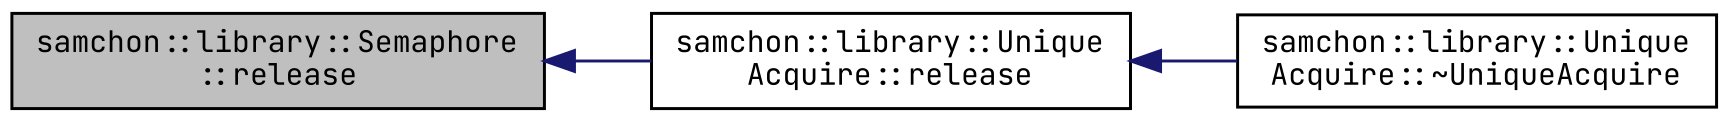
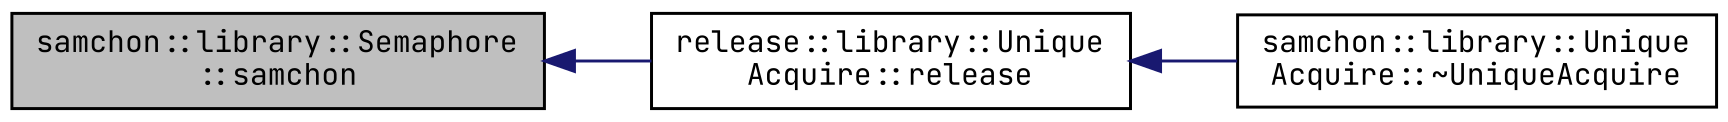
(278, 61) -> (278, 61)
(891, 61) -> (891, 61)
